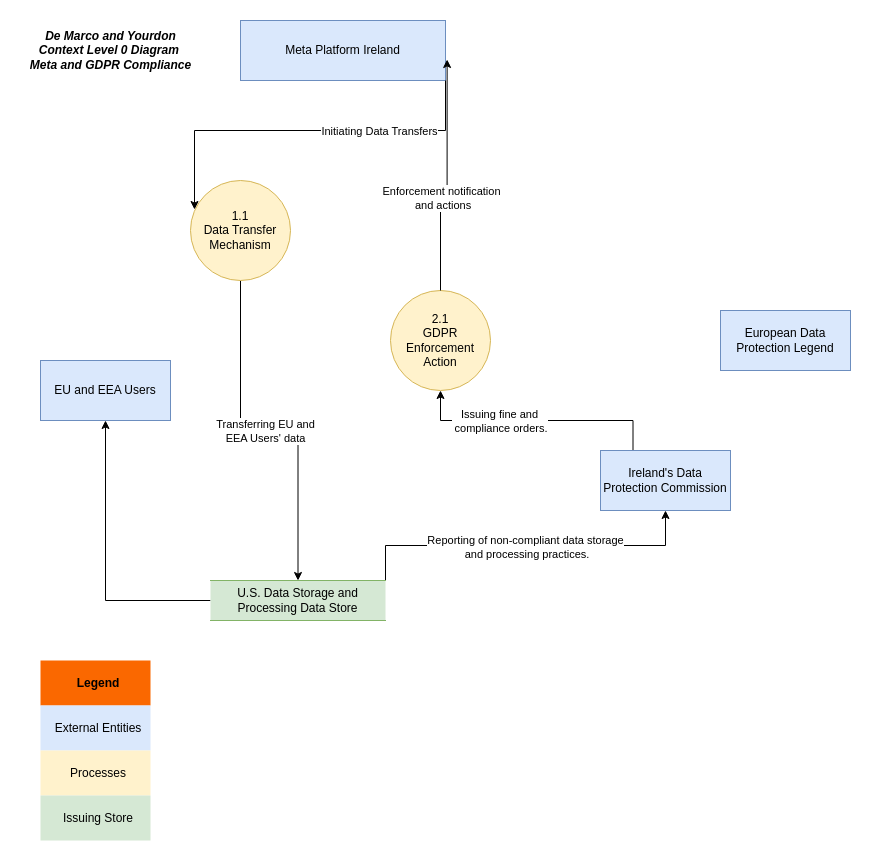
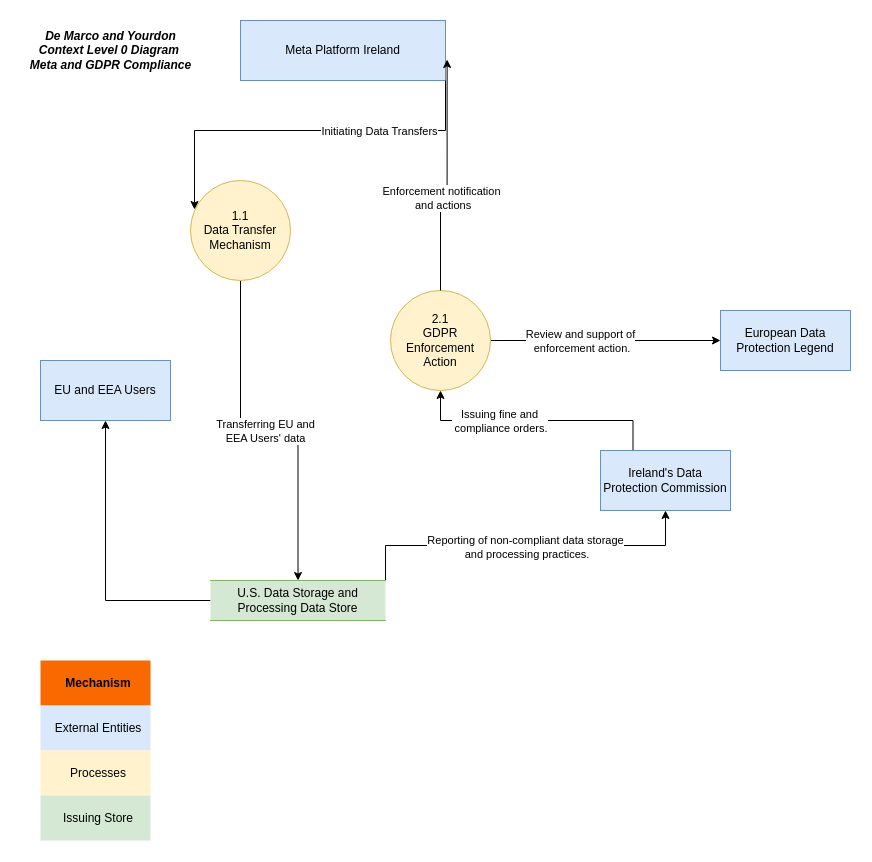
none -> (673, 341)
(99, 684) -> (99, 684)
